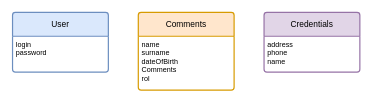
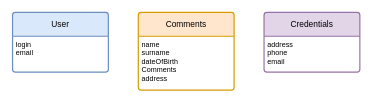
(32, 49) -> (24, 49)
(282, 53) -> (282, 53)
(163, 62) -> (163, 62)
